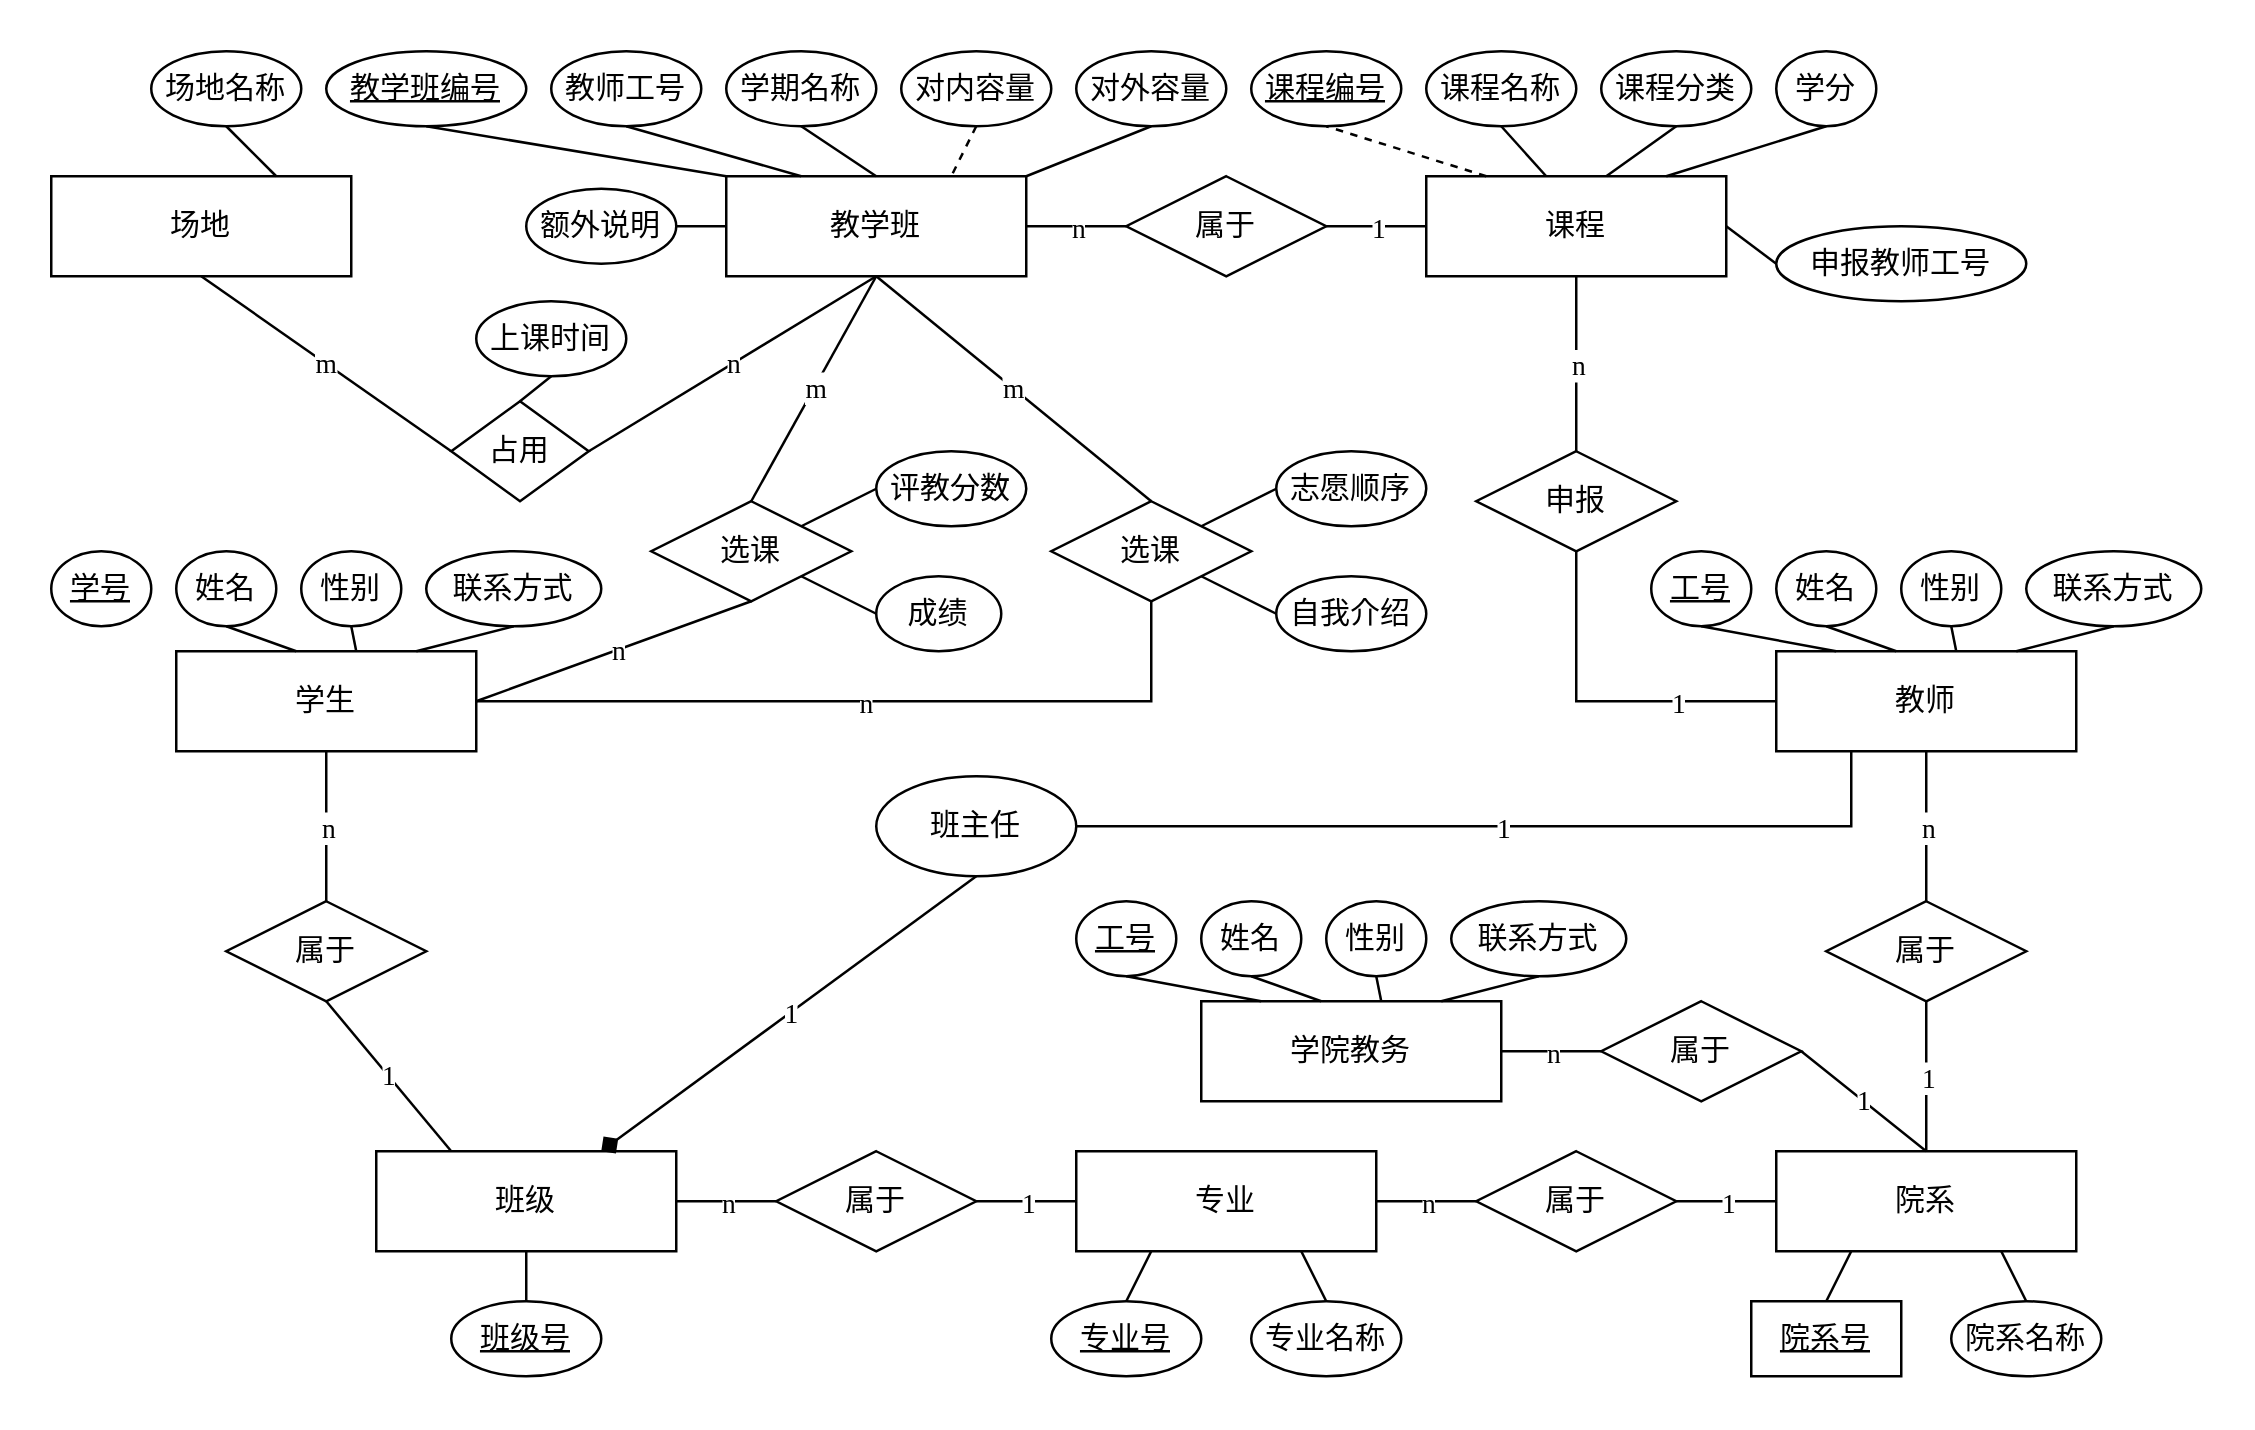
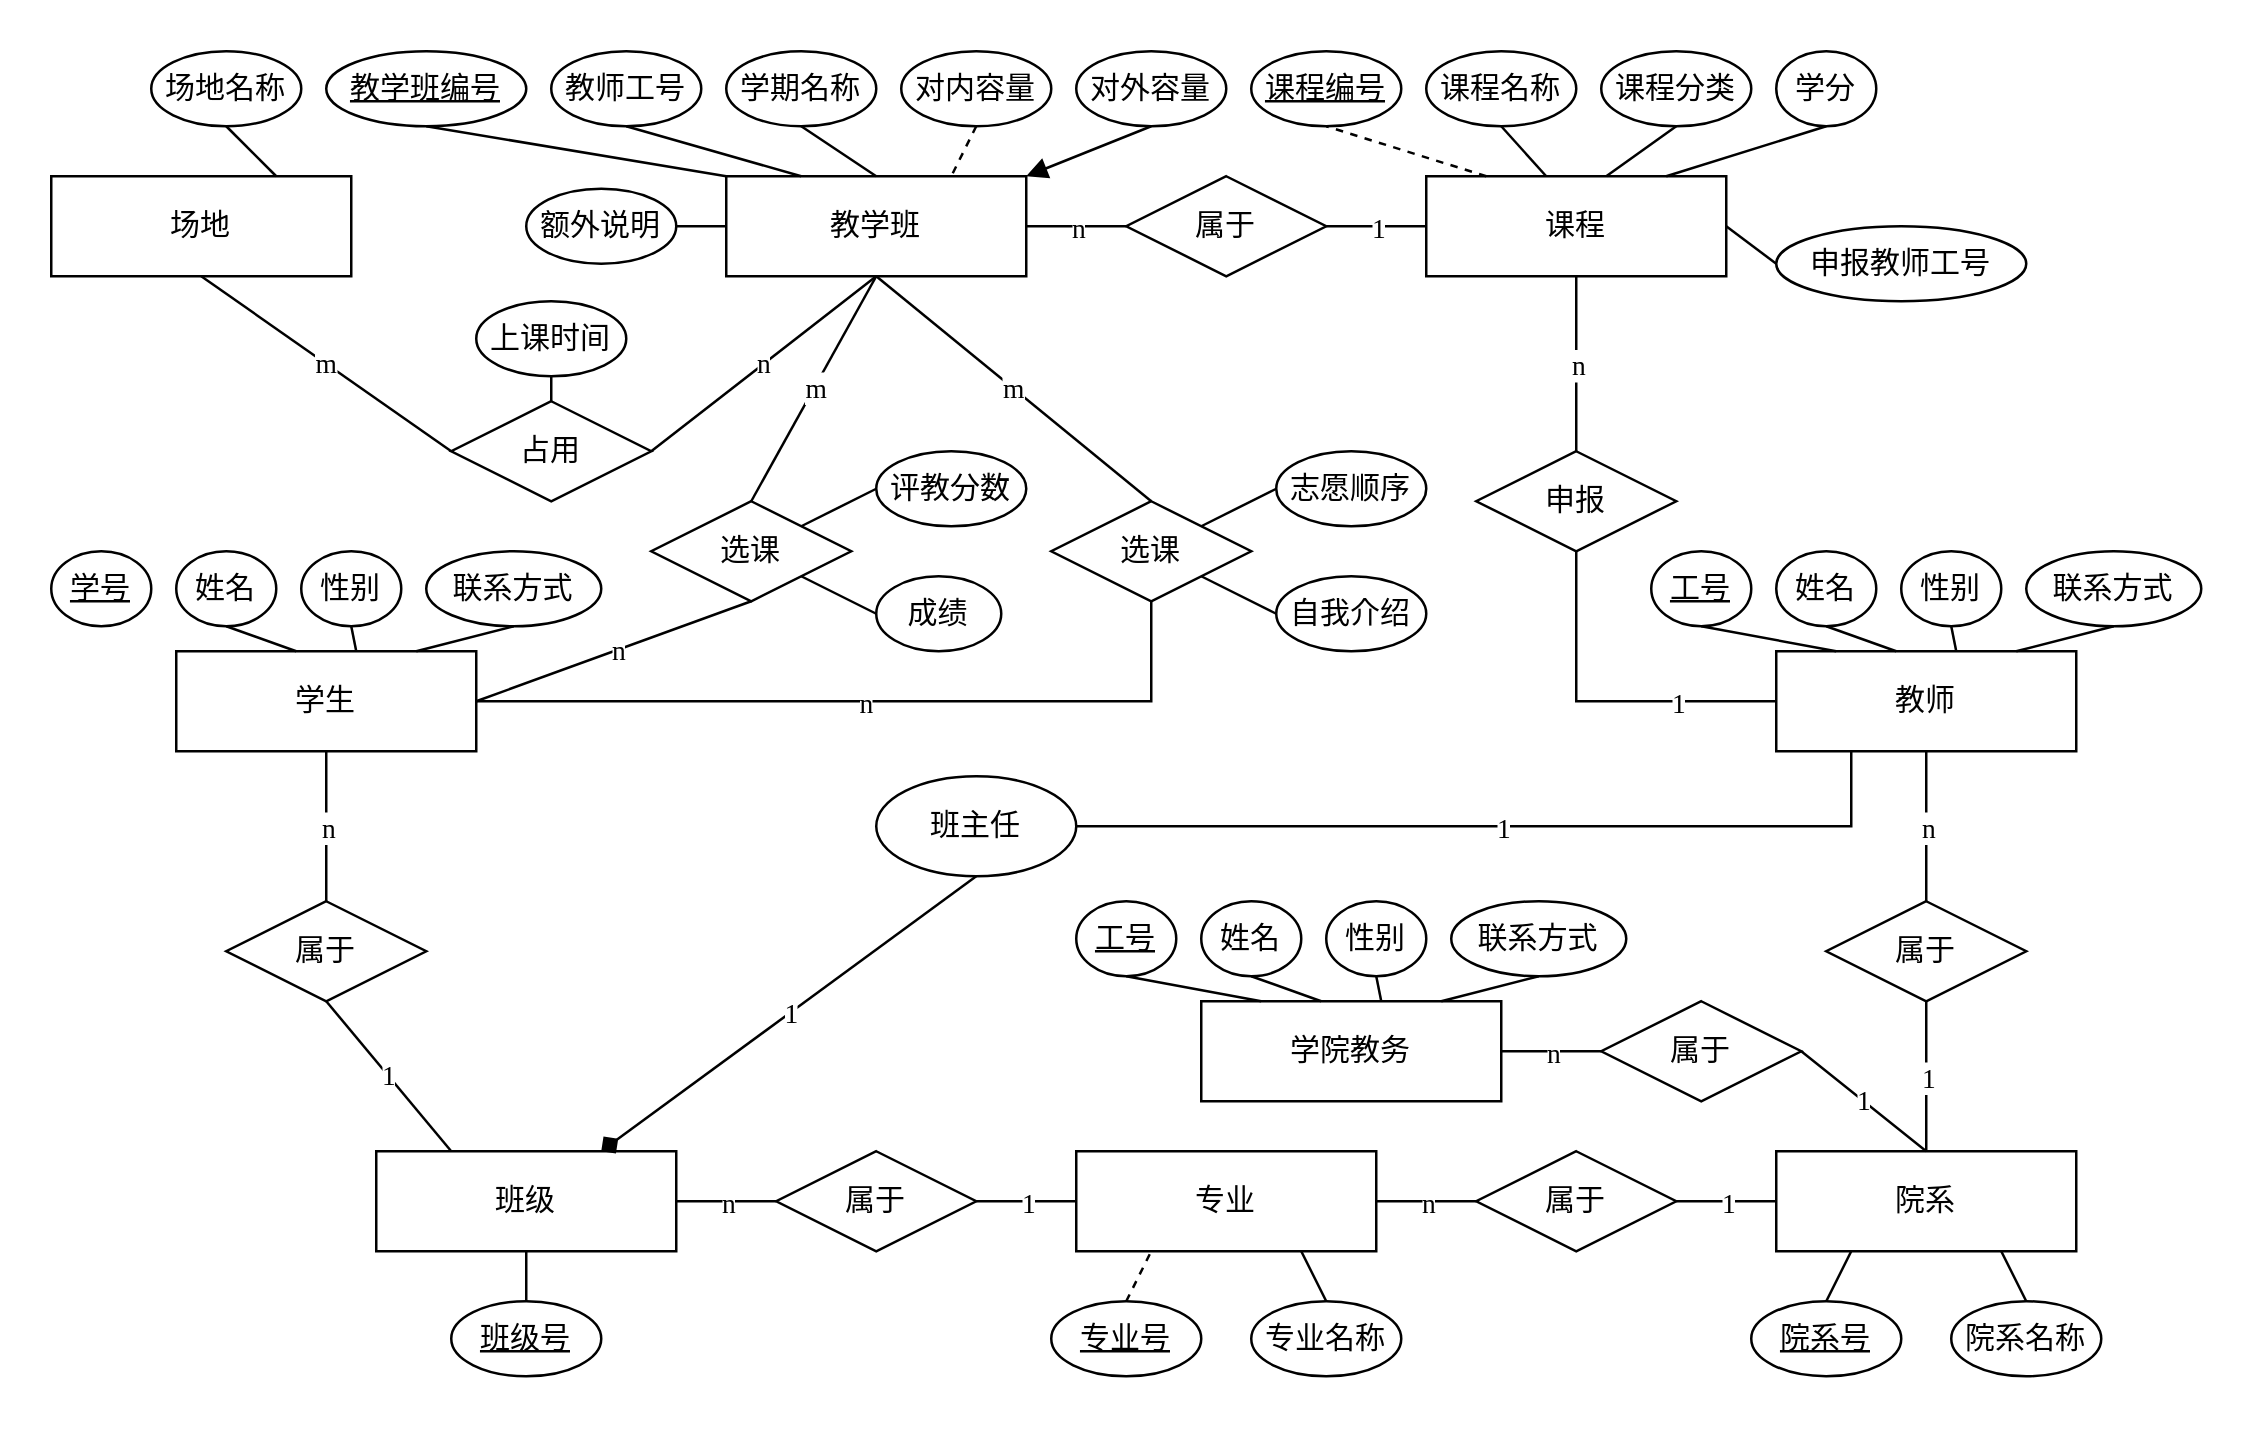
(1038, 171) -> (1047, 168)
(520, 451) -> (551, 451)
(1140, 1274) -> (1140, 1274)
(1826, 1339) -> (1826, 1339)
